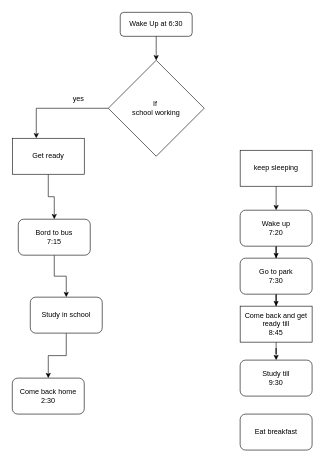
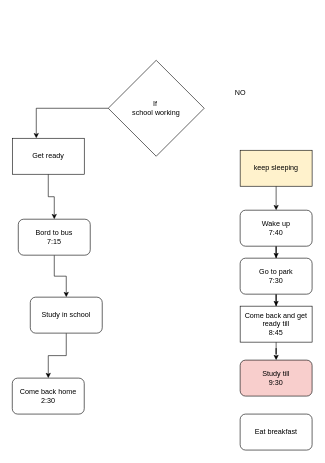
(156, 24) -> none
(156, 54) -> none
none -> (240, 93)
(78, 99) -> none
(276, 168) -> (276, 168)
(276, 228) -> (276, 228)
(276, 378) -> (276, 378)
